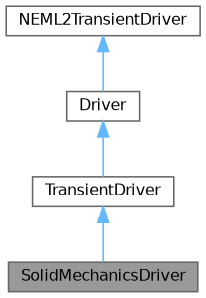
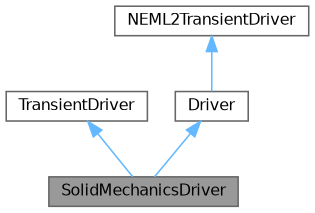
(103, 157) -> (173, 155)
